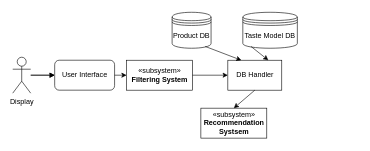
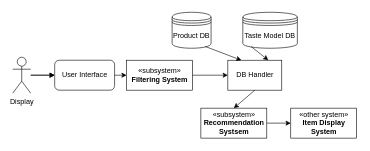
none -> (285, 123)
none -> (324, 123)
